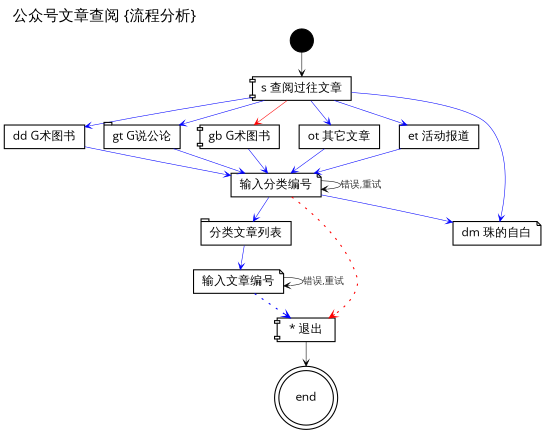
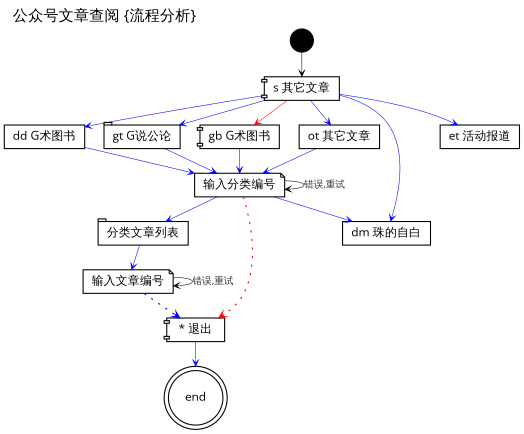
(302, 89) -> (302, 89)
(361, 160) -> none
(497, 233) -> (387, 233)
(306, 351) -> (196, 351)
